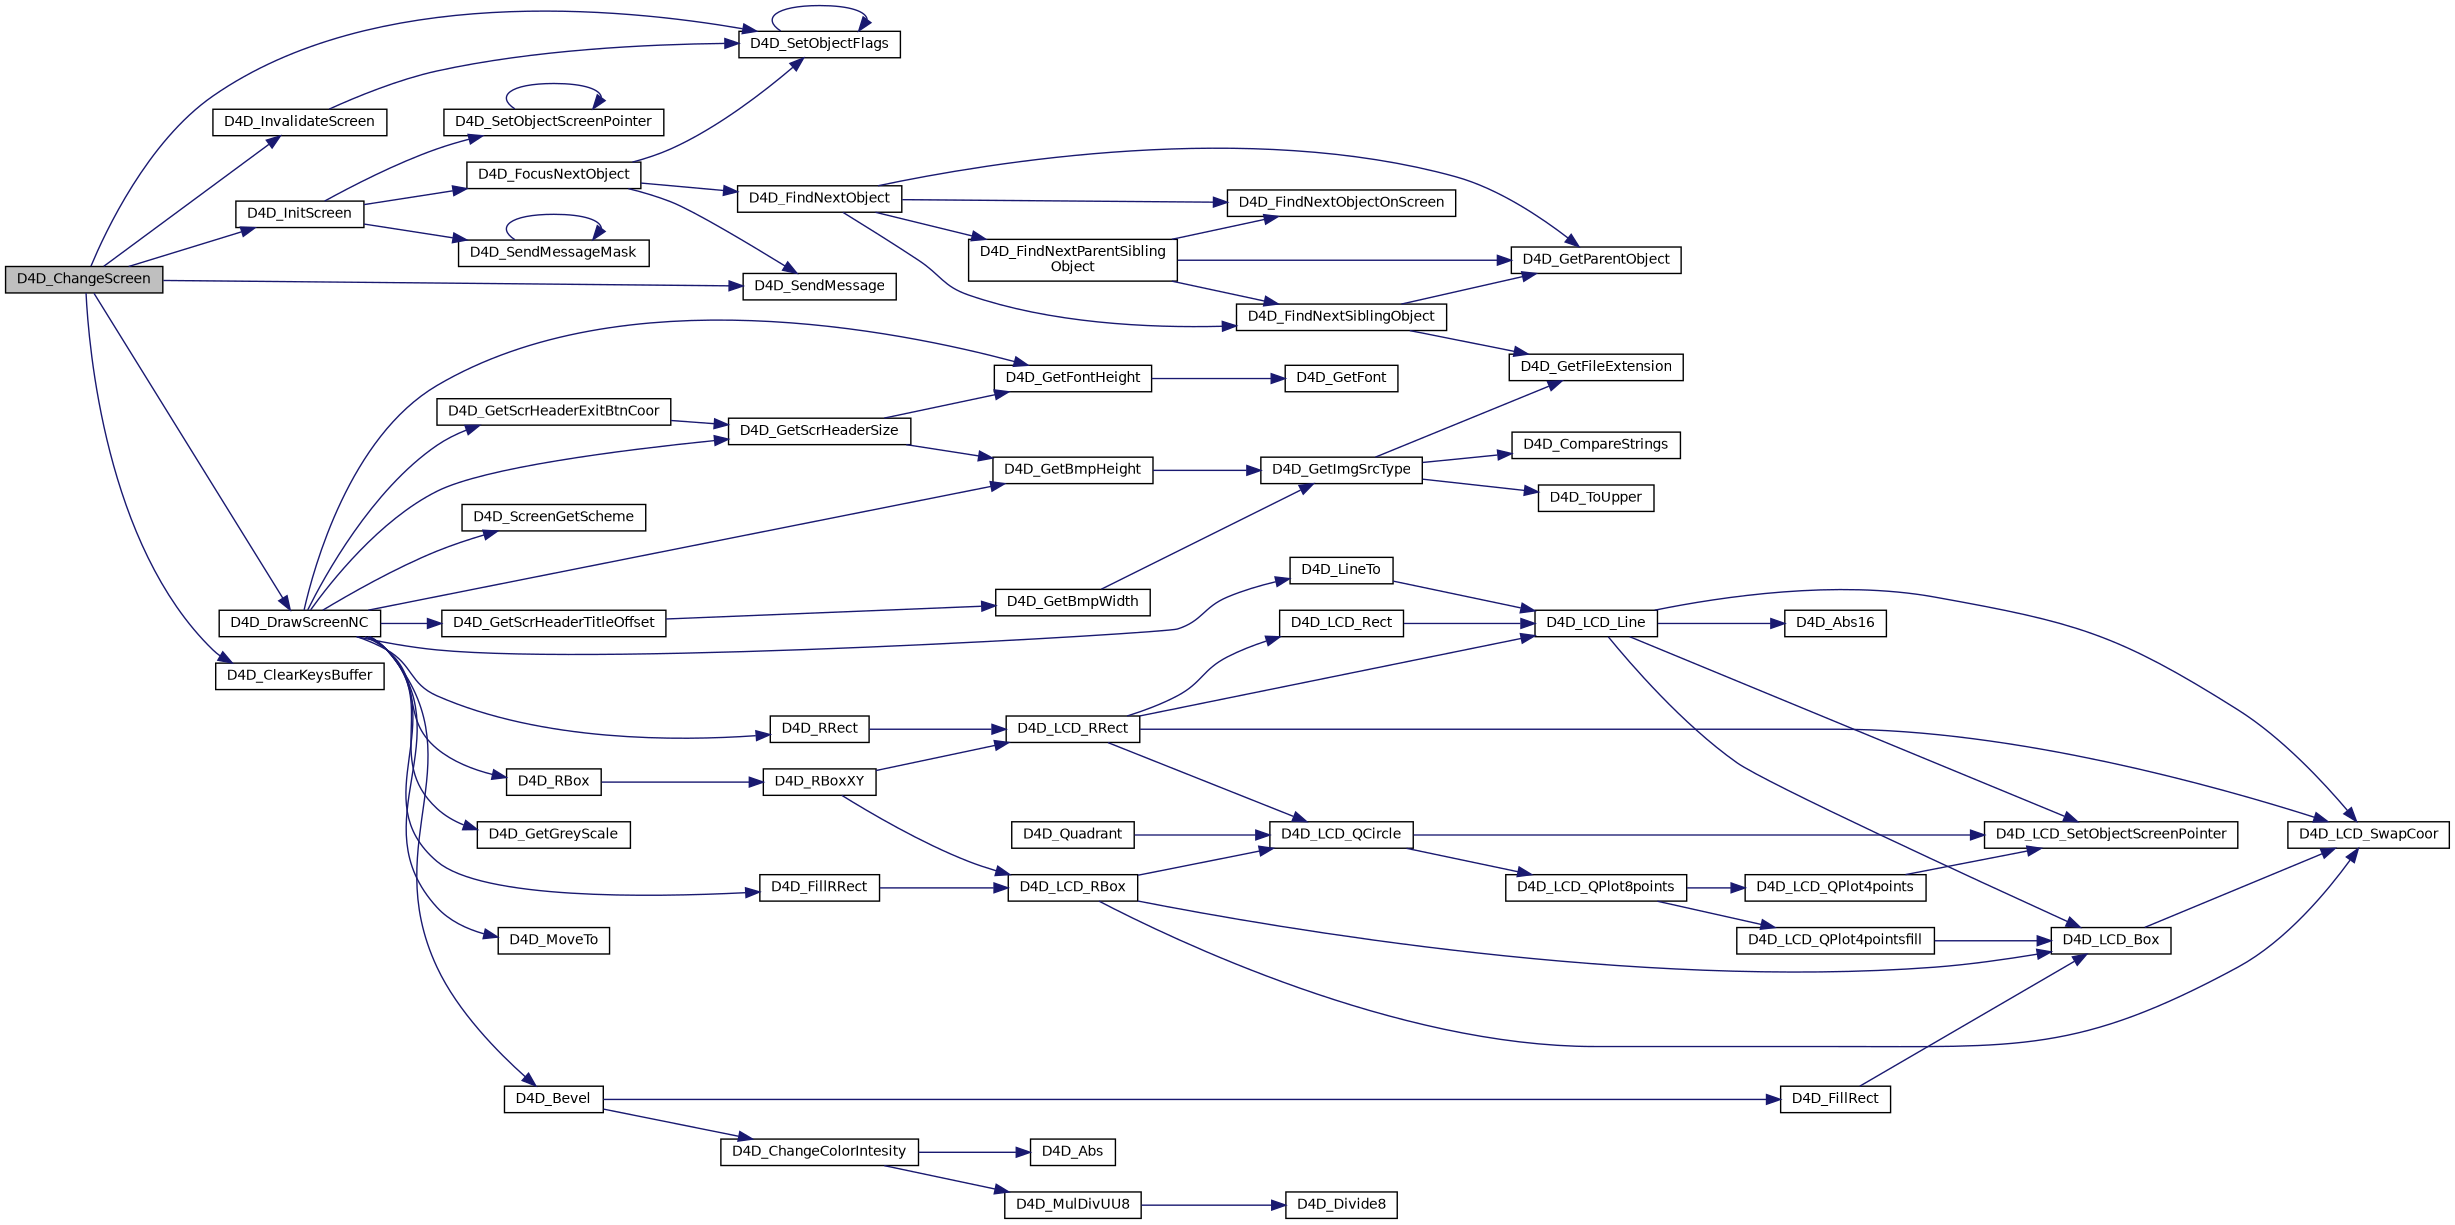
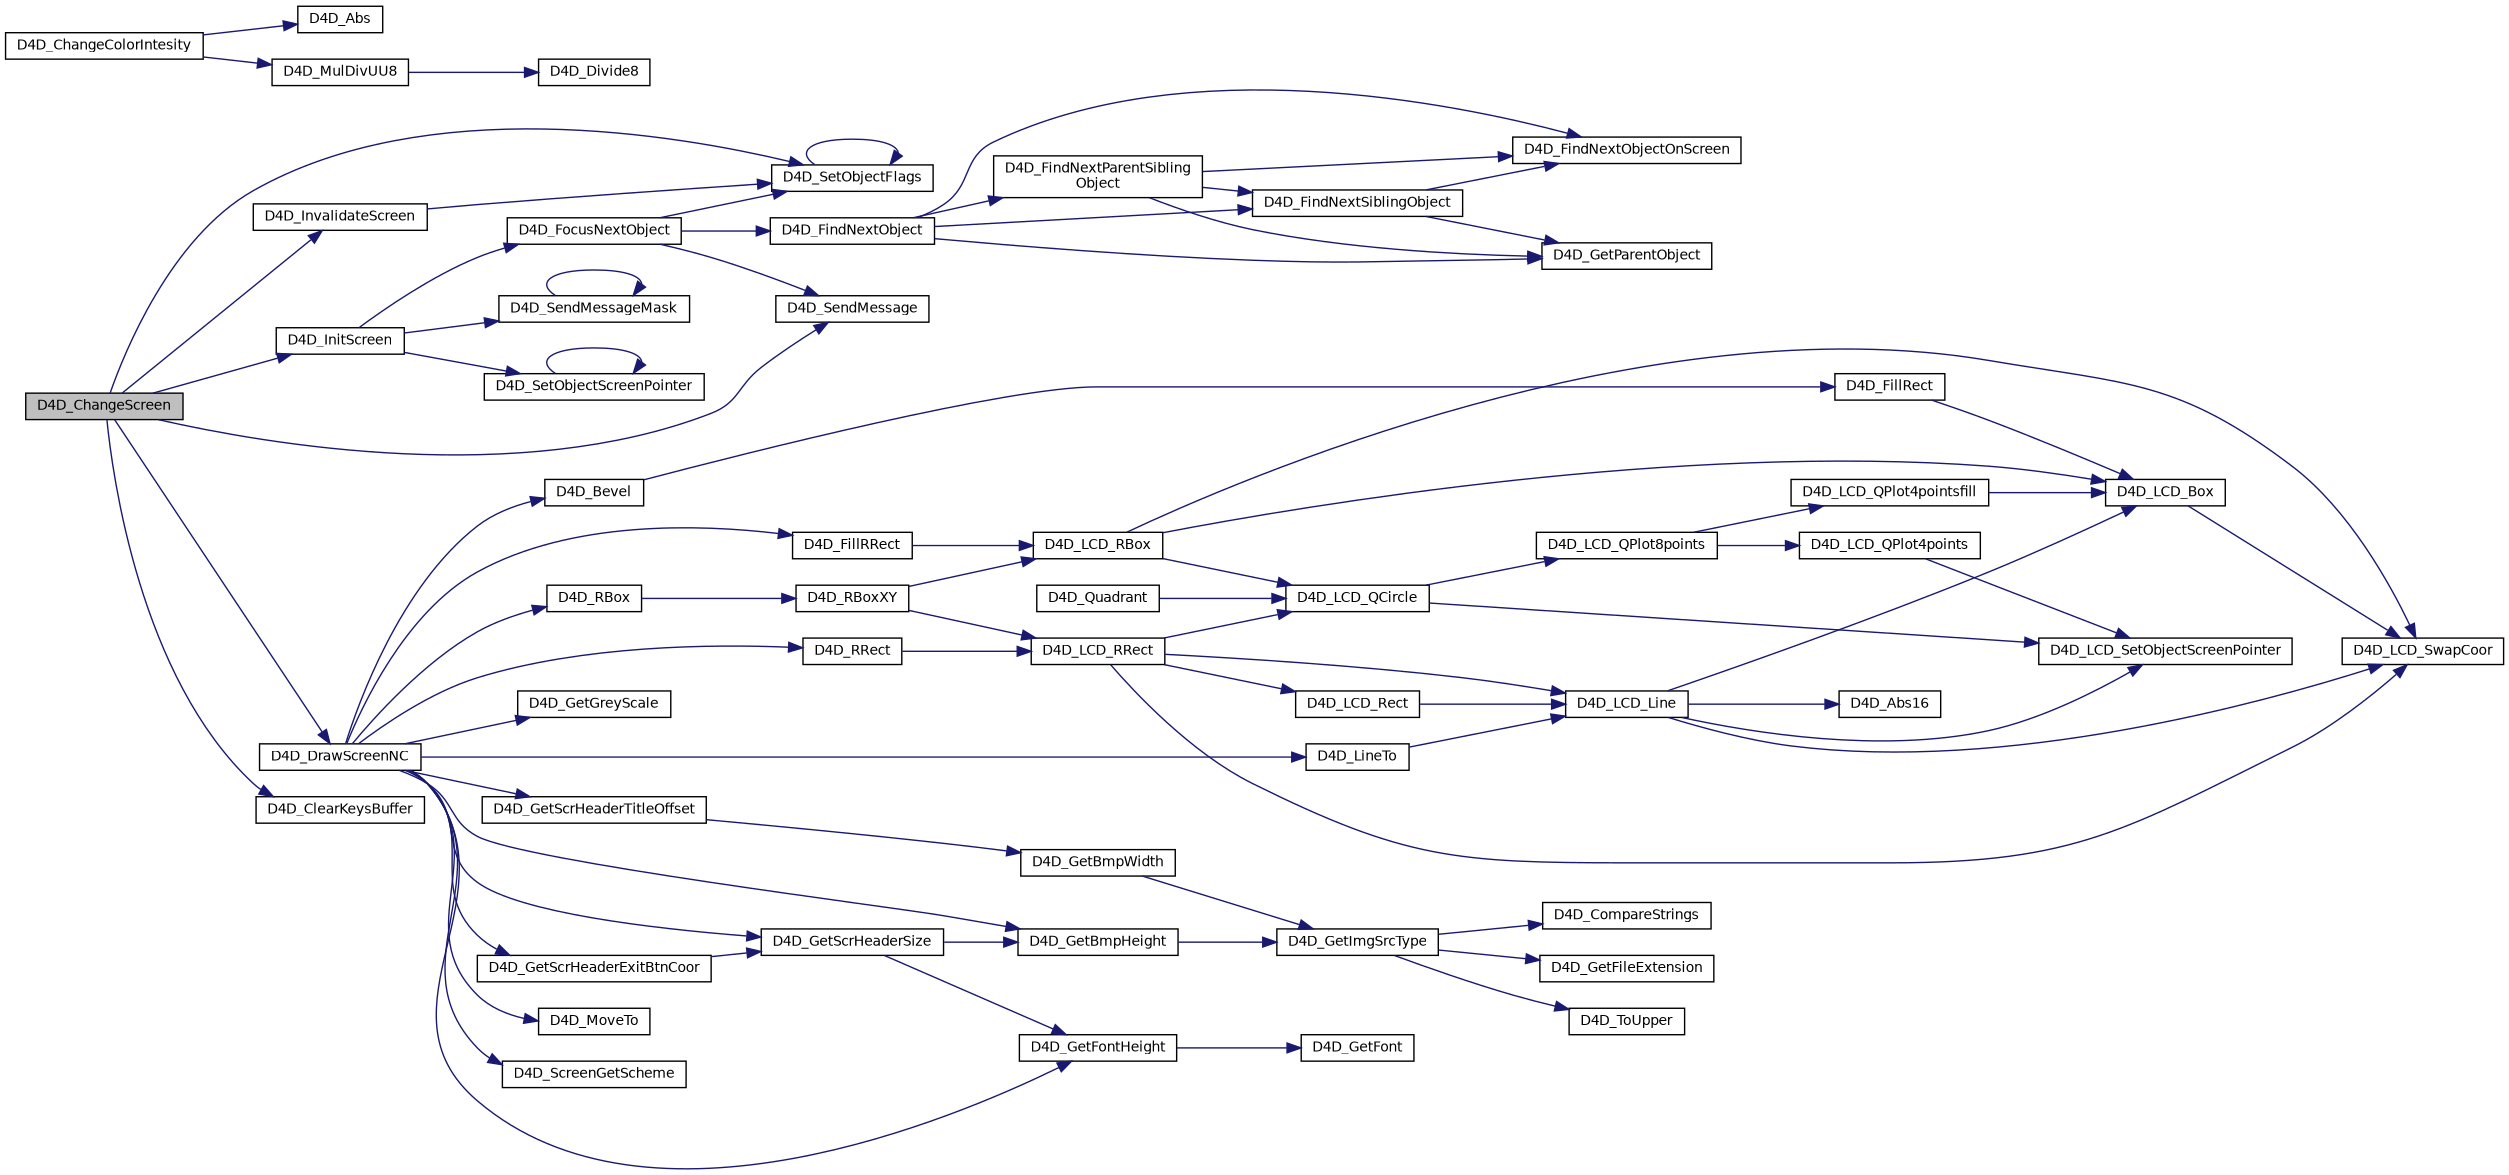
(1462, 341) -> (1485, 178)
(671, 1123) -> none
